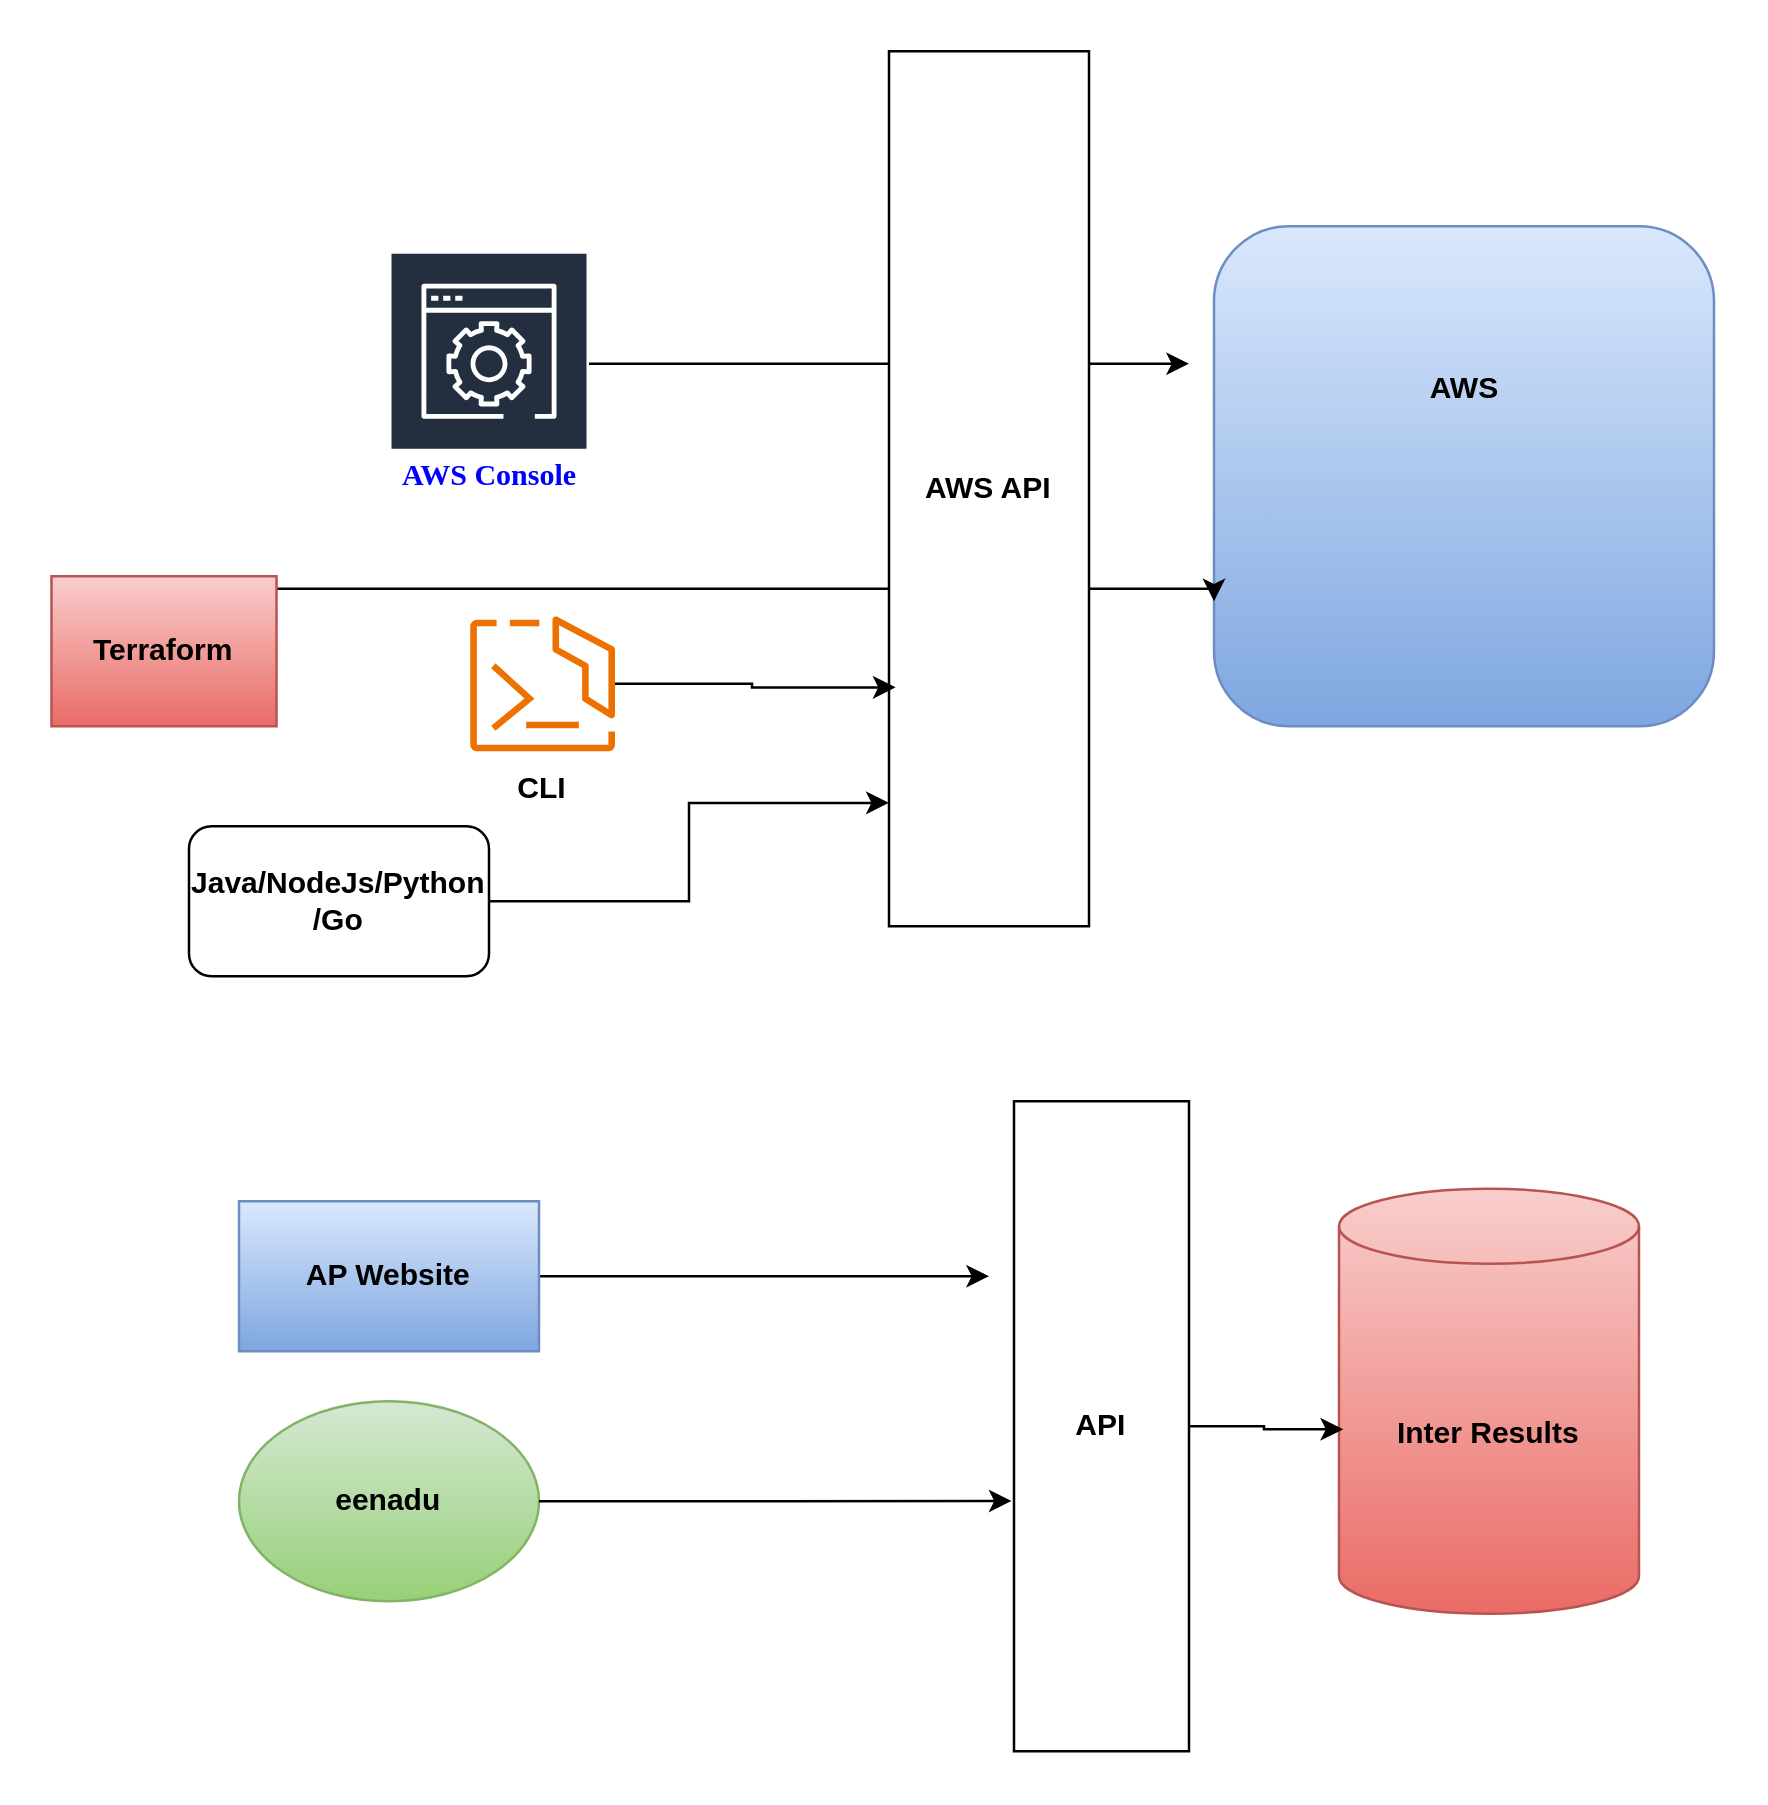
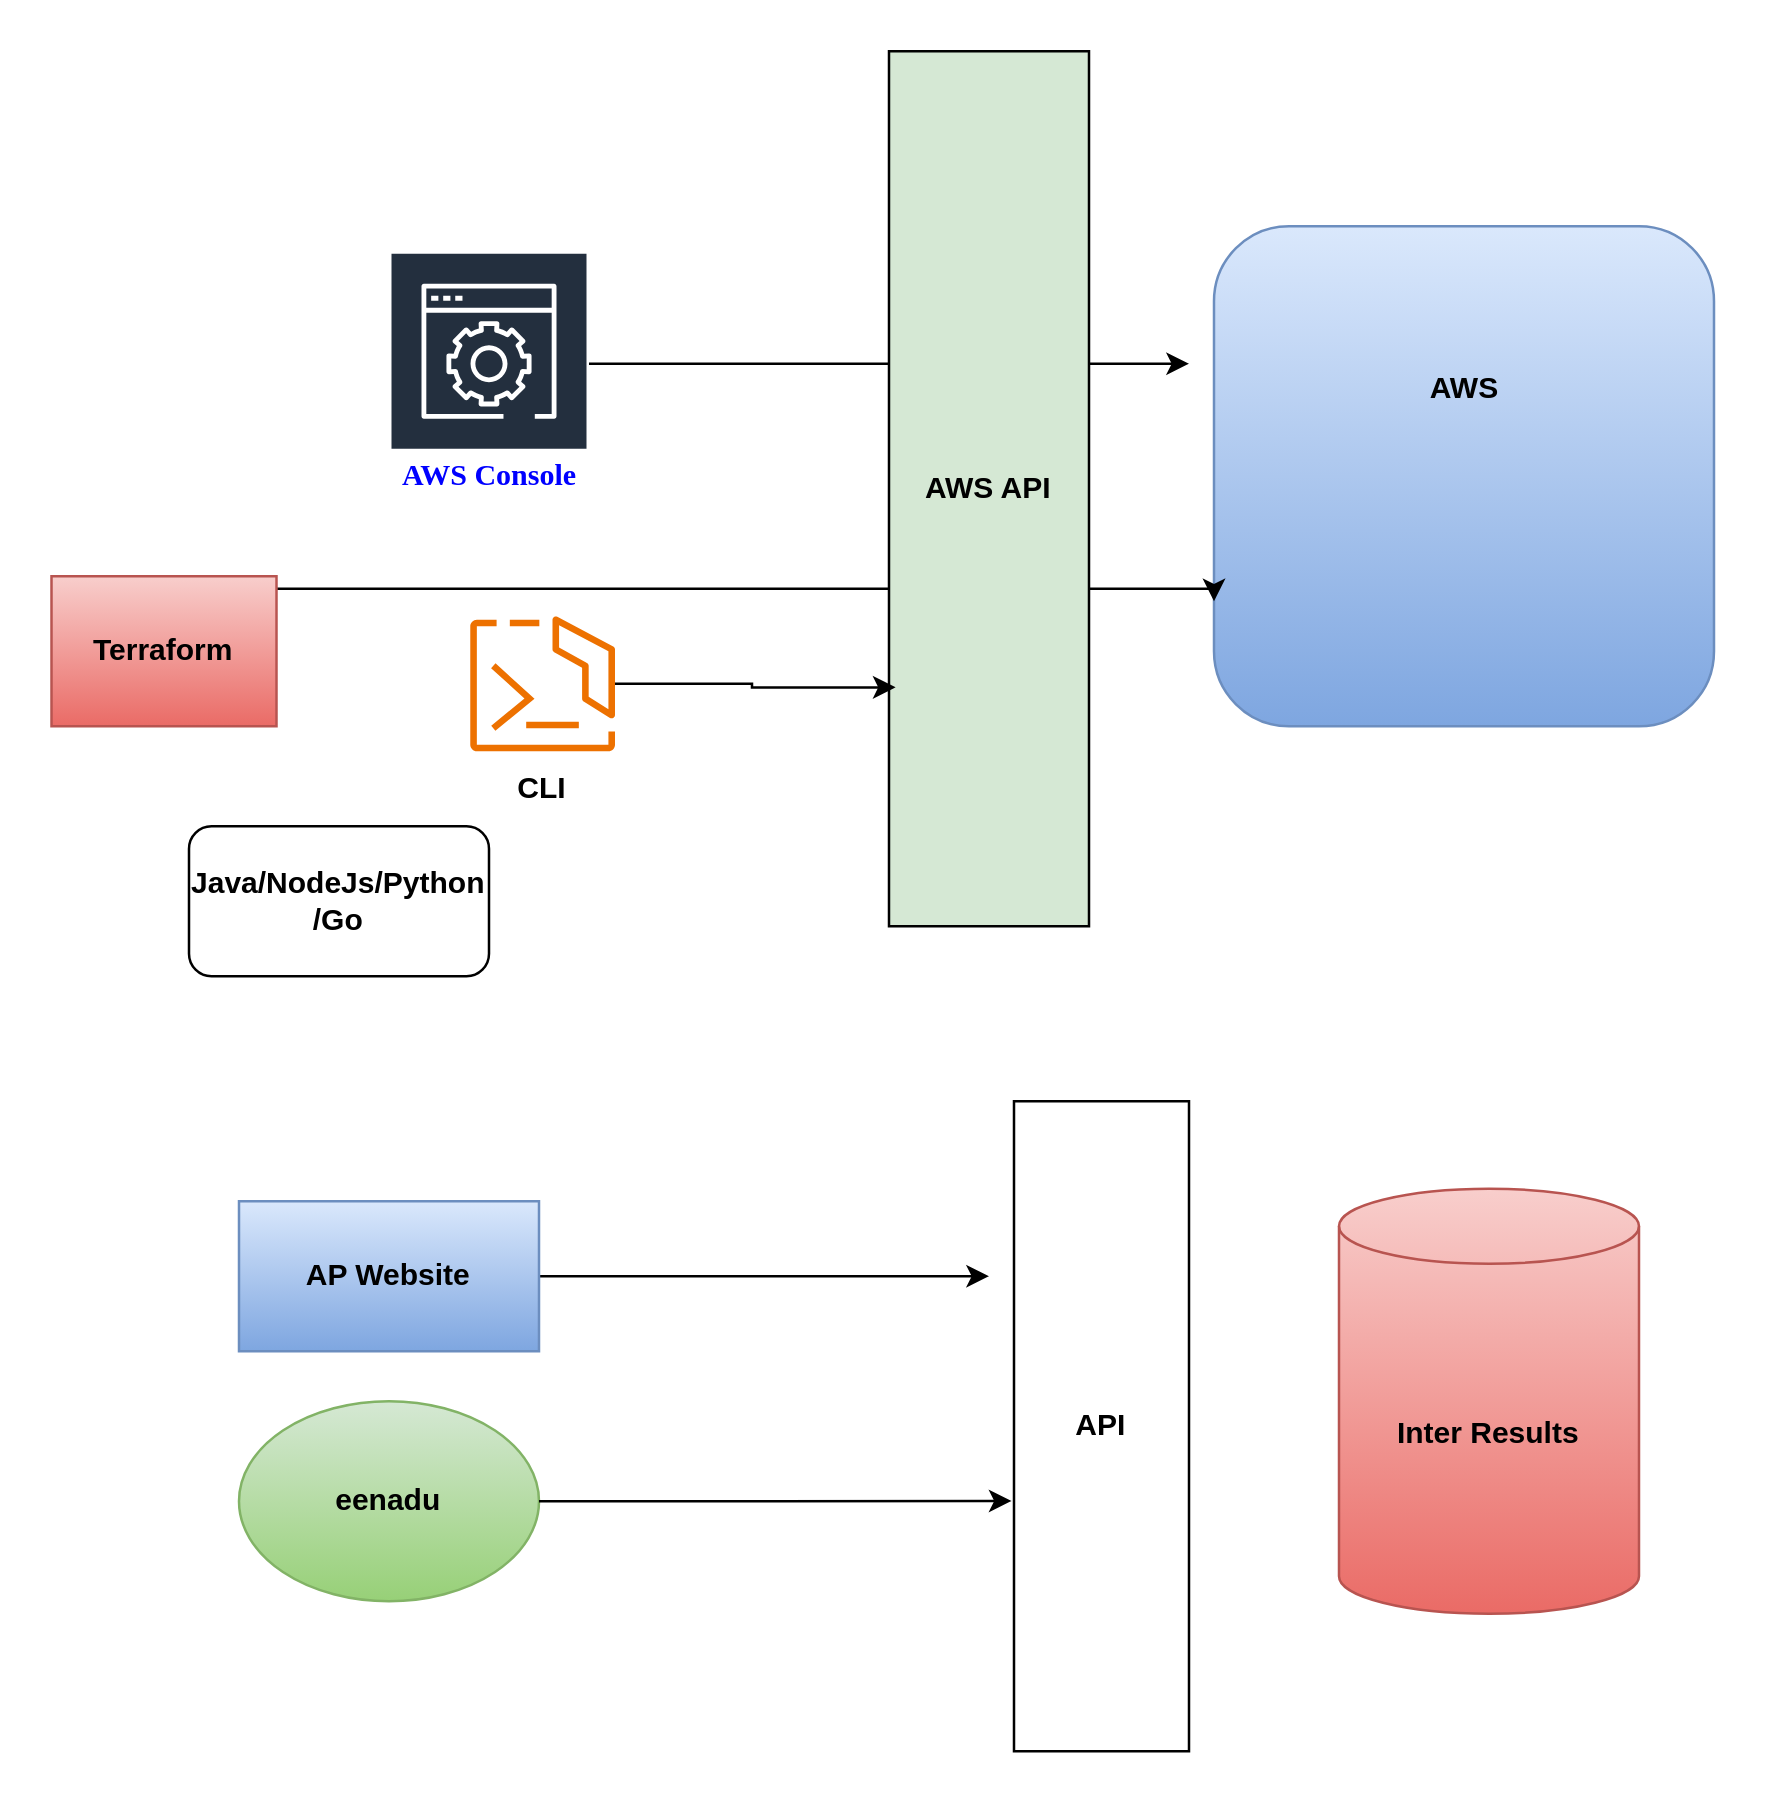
(989, 489) -> (989, 489)
(689, 861) -> none
(1259, 1426) -> none
